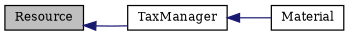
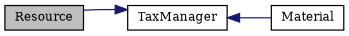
(112, 26) -> (99, 10)
